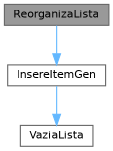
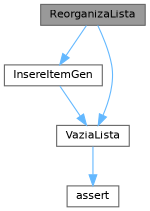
none -> (112, 70)
none -> (93, 196)
